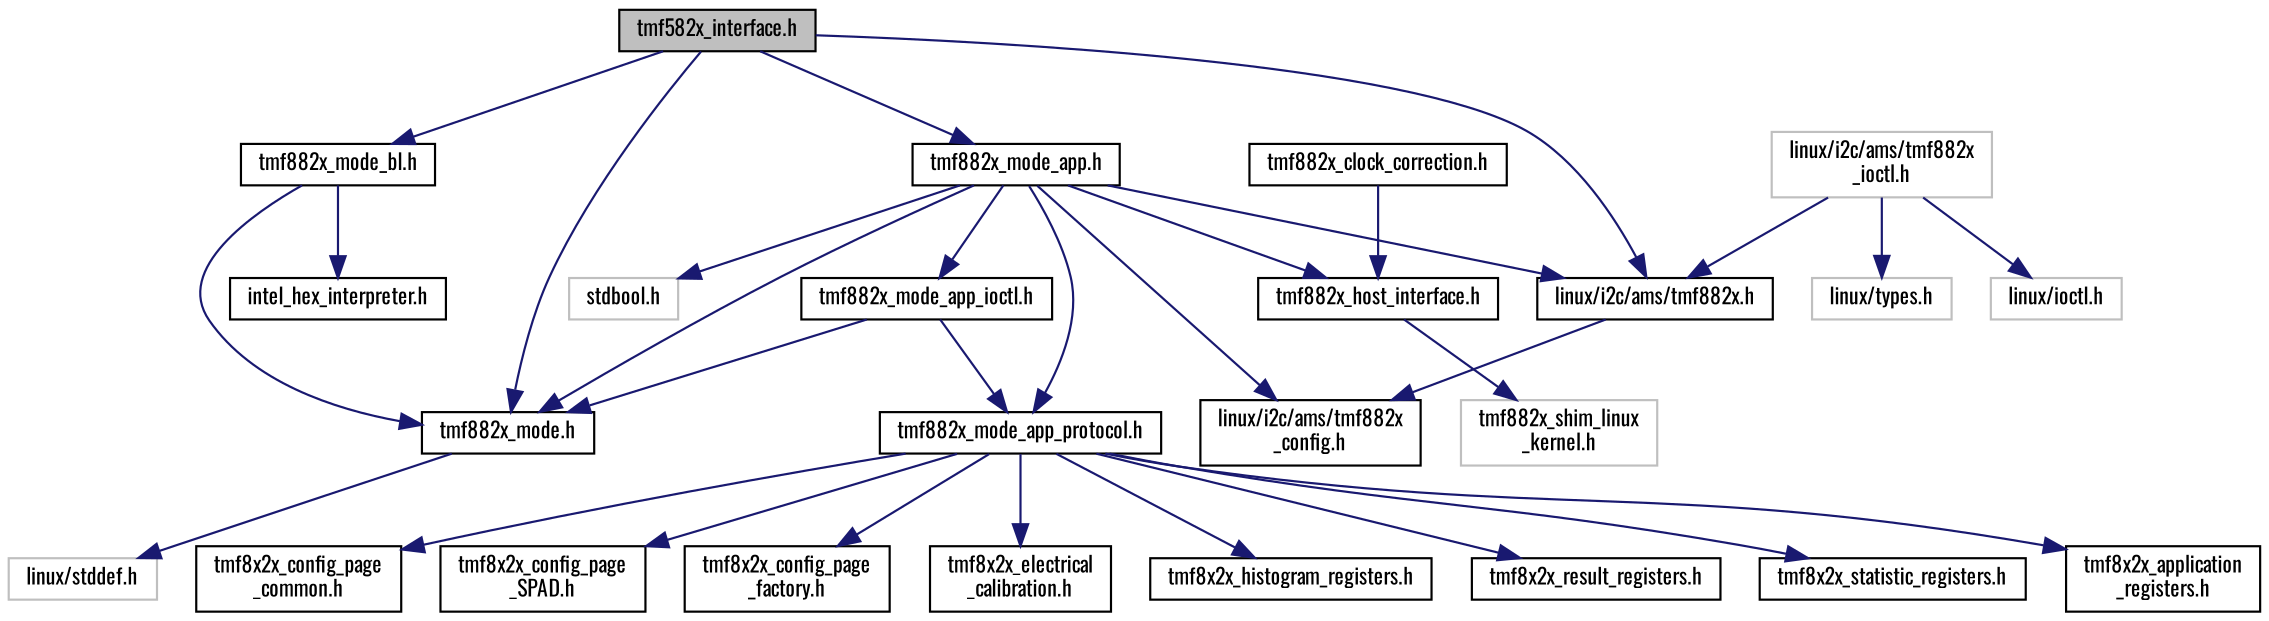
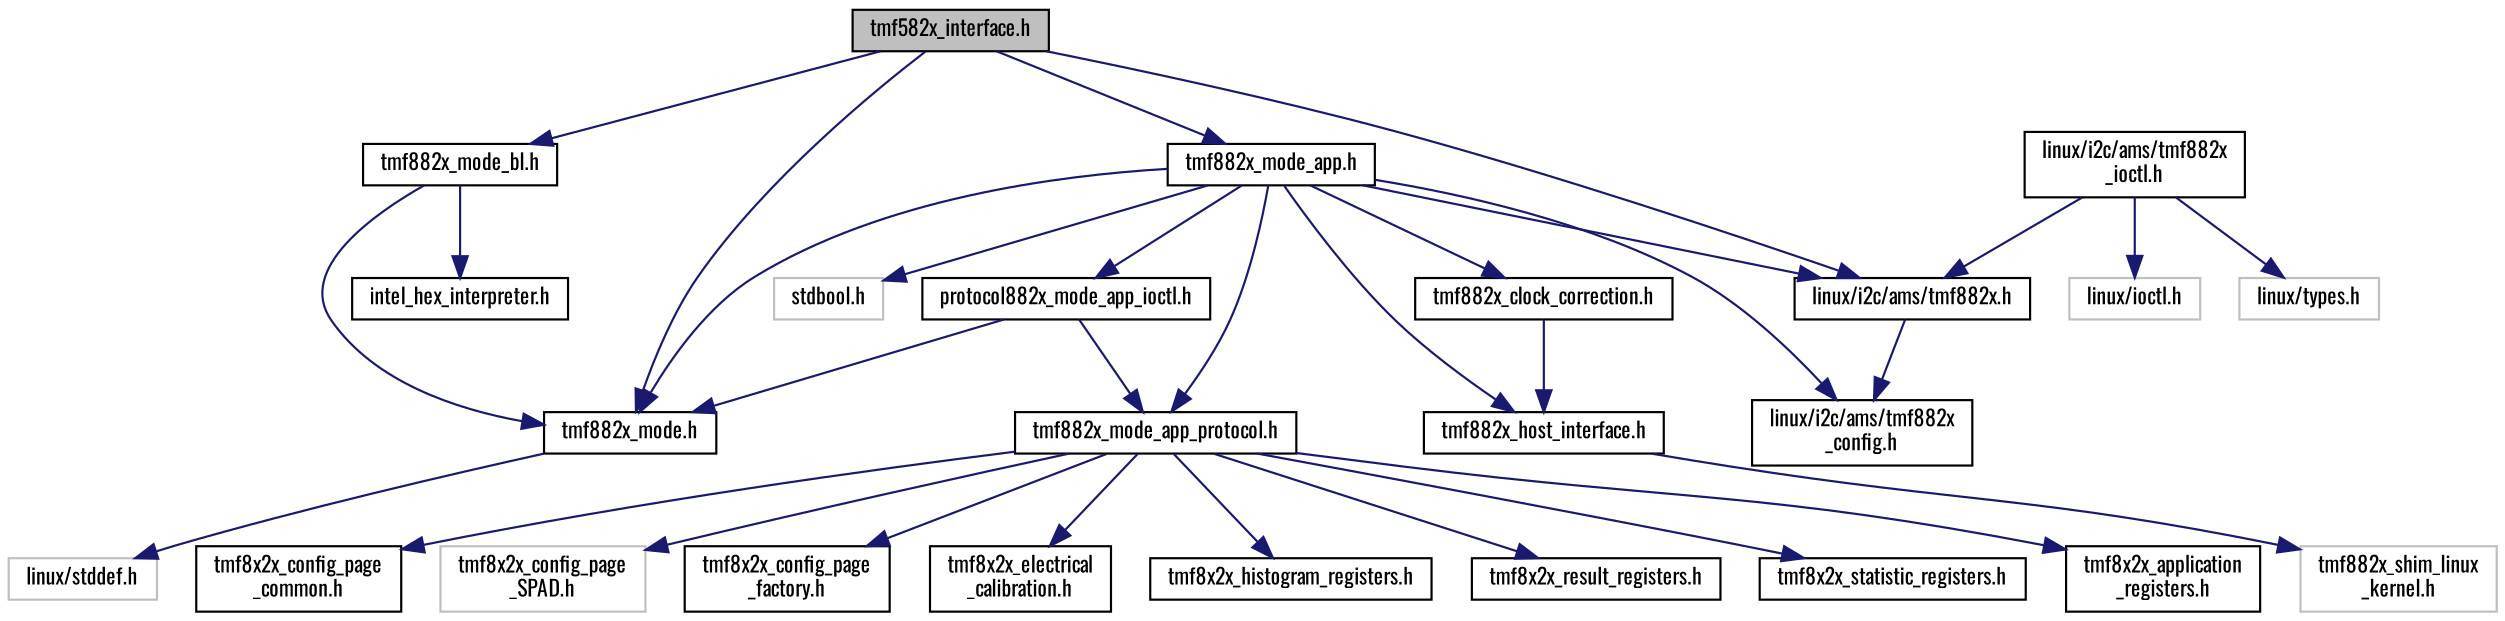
(1882, 165) -> (2135, 165)
none -> (1398, 227)
(927, 299) -> (1066, 299)
(543, 579) -> (543, 579)
